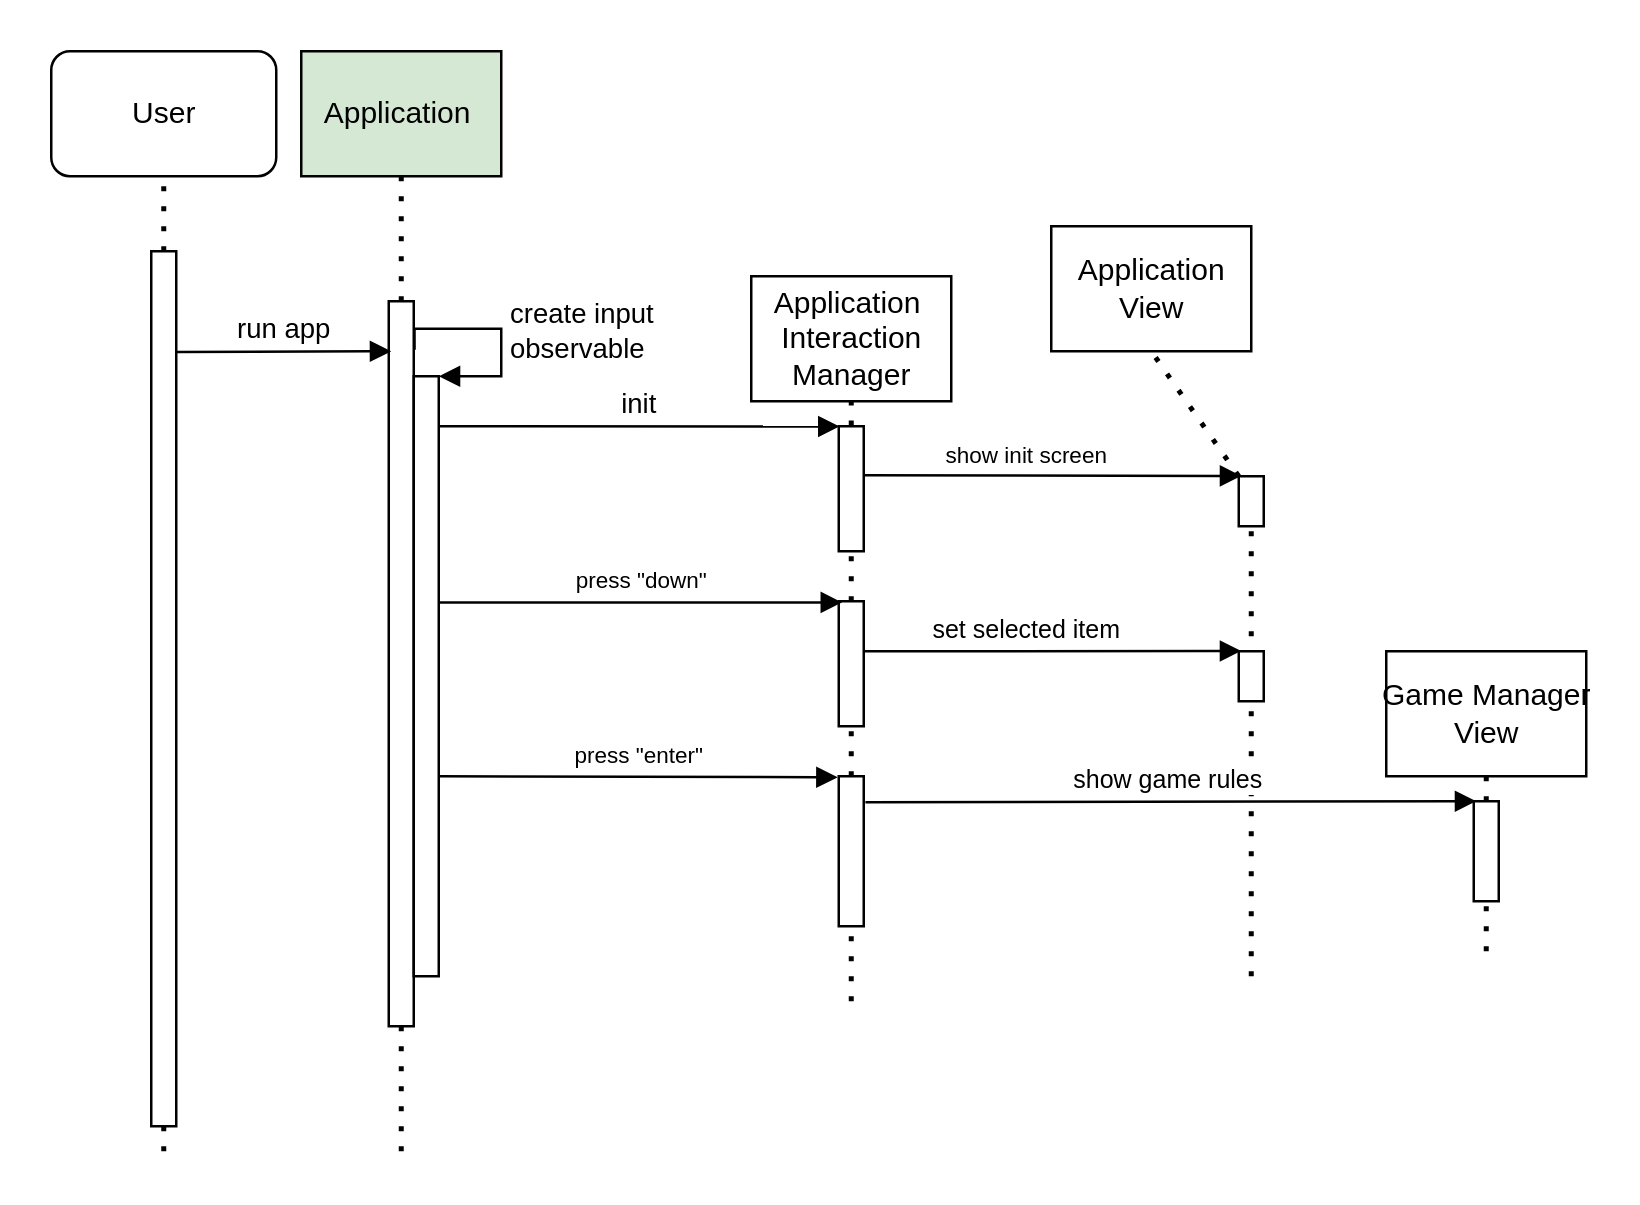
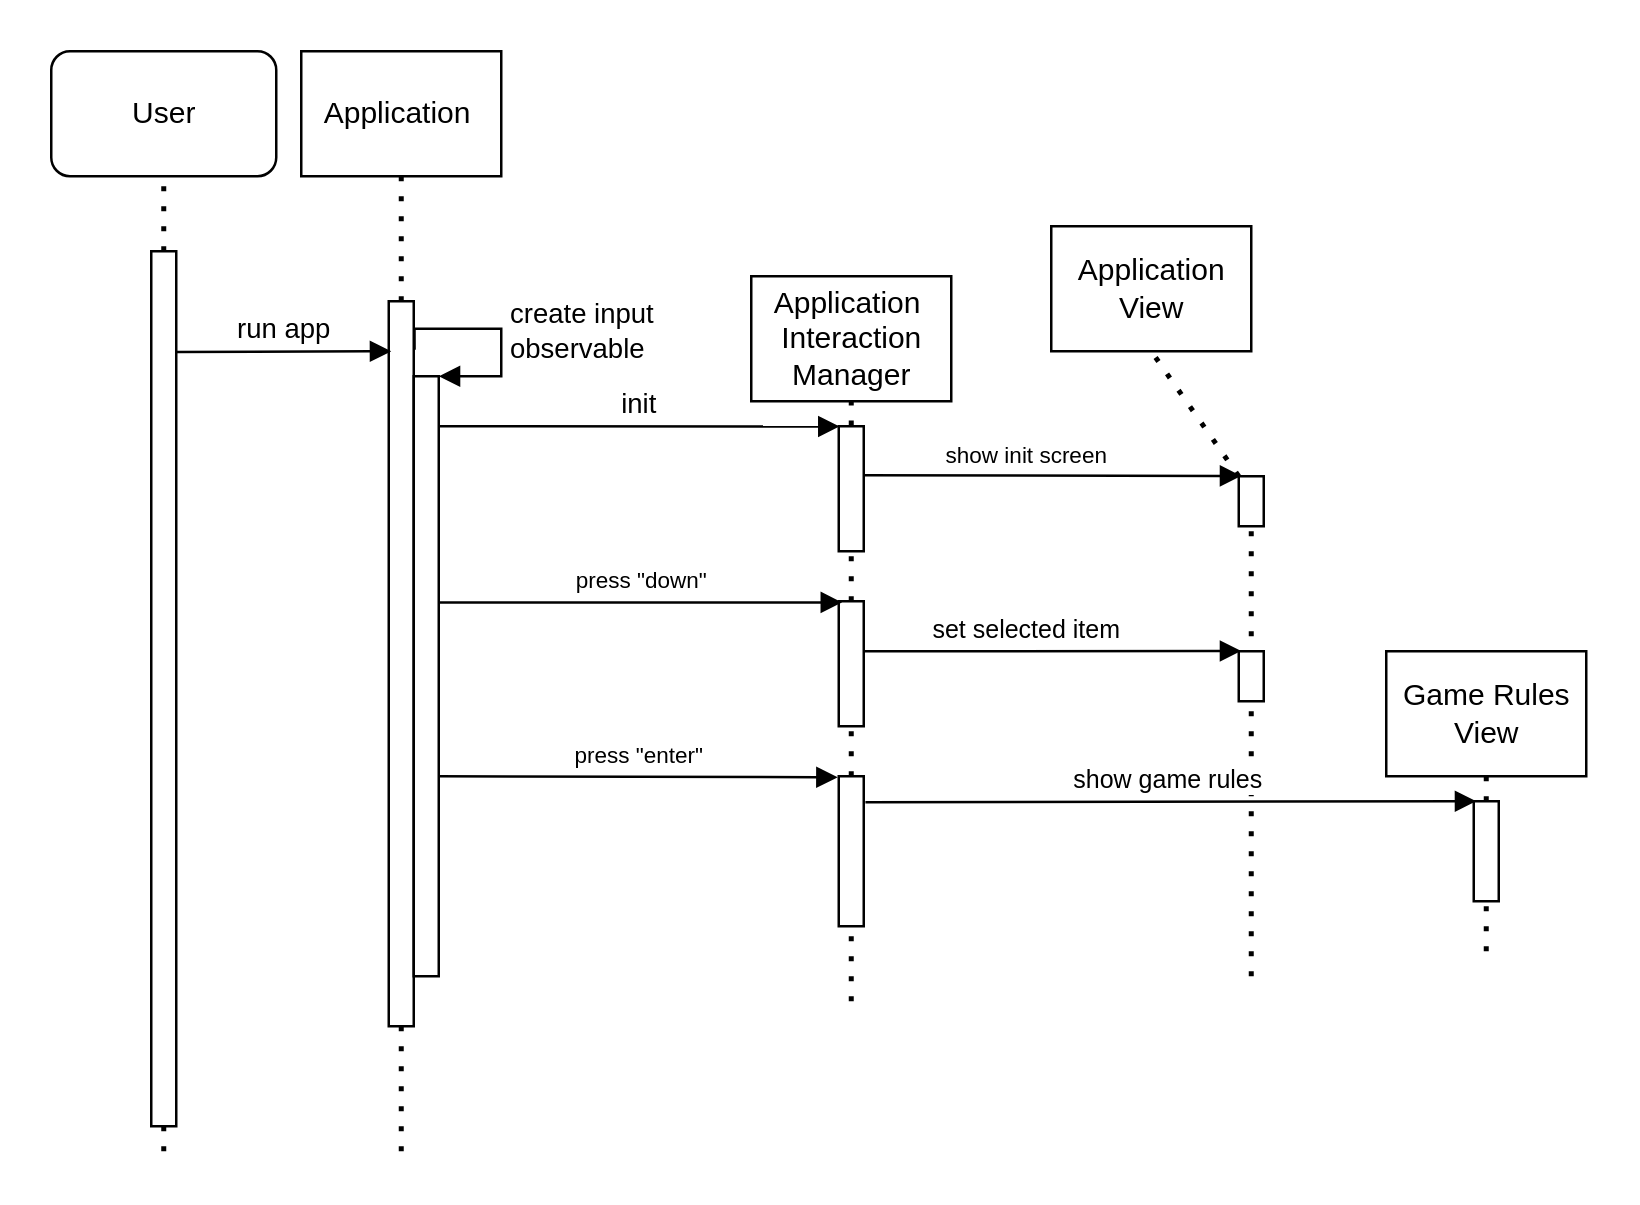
(401, 114) -> (401, 114)
(1488, 714) -> (1488, 714)
